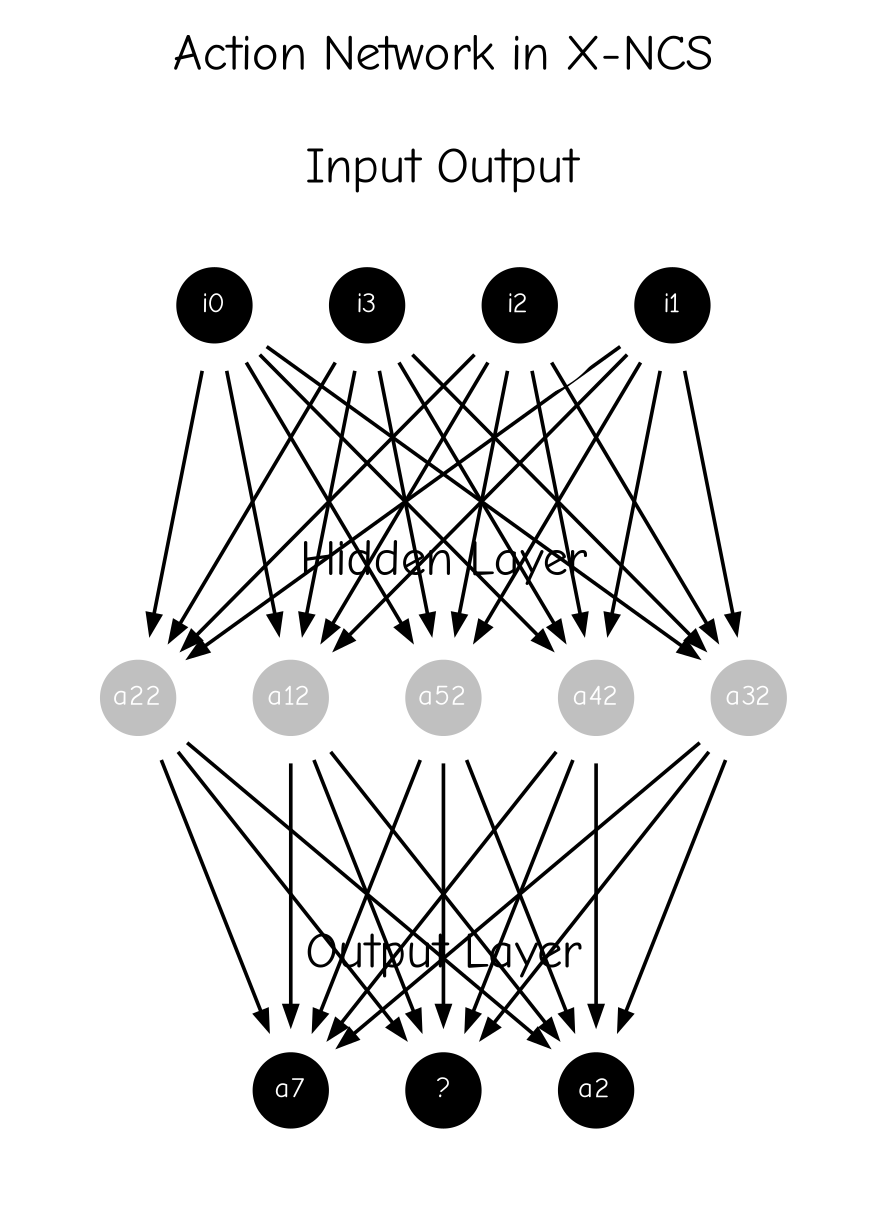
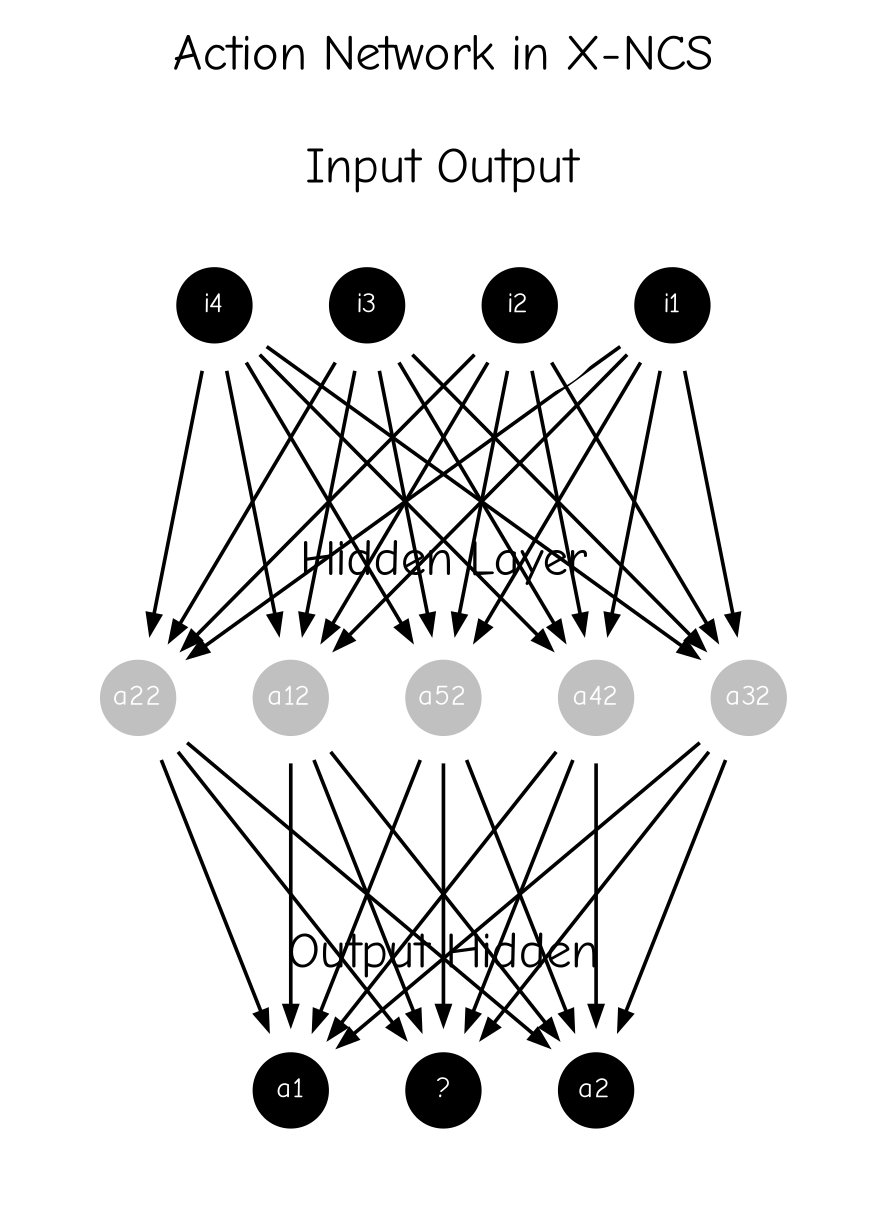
(214, 305) -> (214, 305)
(443, 954) -> (443, 954)
(291, 1090) -> (291, 1090)
